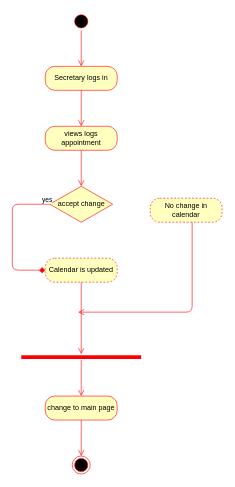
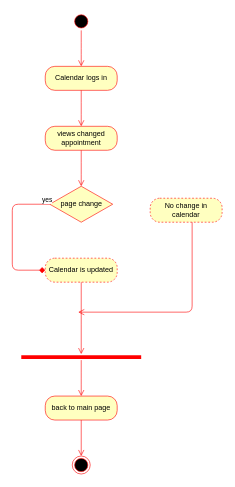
(81, 78) -> (81, 78)
(81, 138) -> (81, 138)
(82, 204) -> (82, 204)
(81, 408) -> (81, 408)
